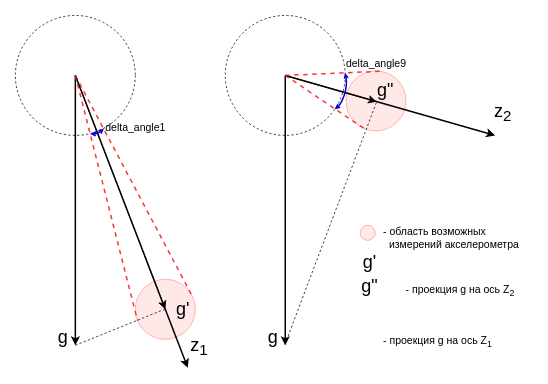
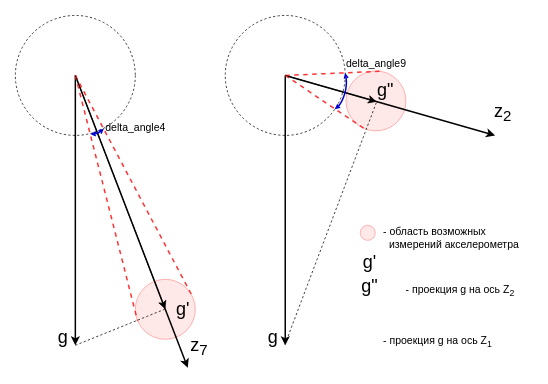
(136, 128) -> (136, 128)
(200, 347) -> (200, 347)
